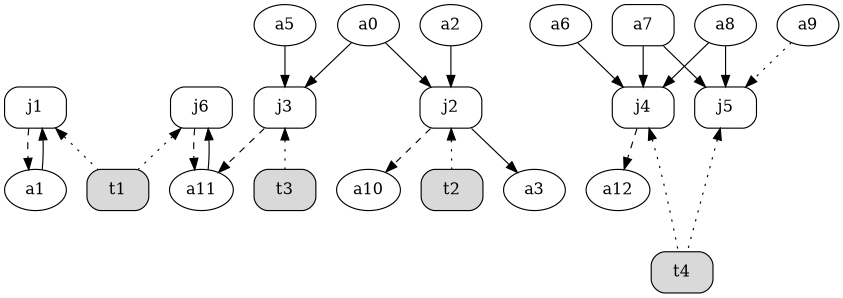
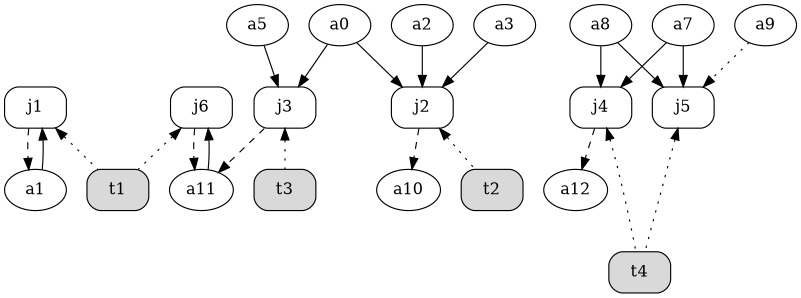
(561, 25) -> none
(643, 25) -> (683, 25)
(490, 147) -> (469, 61)
